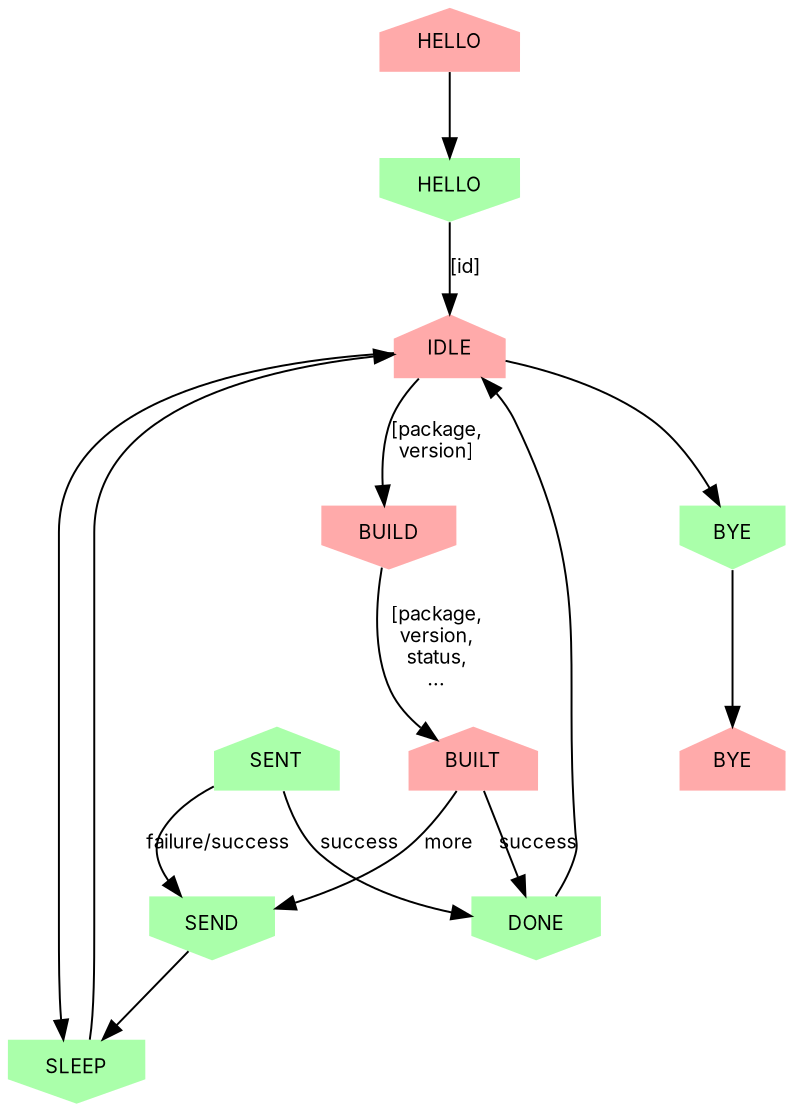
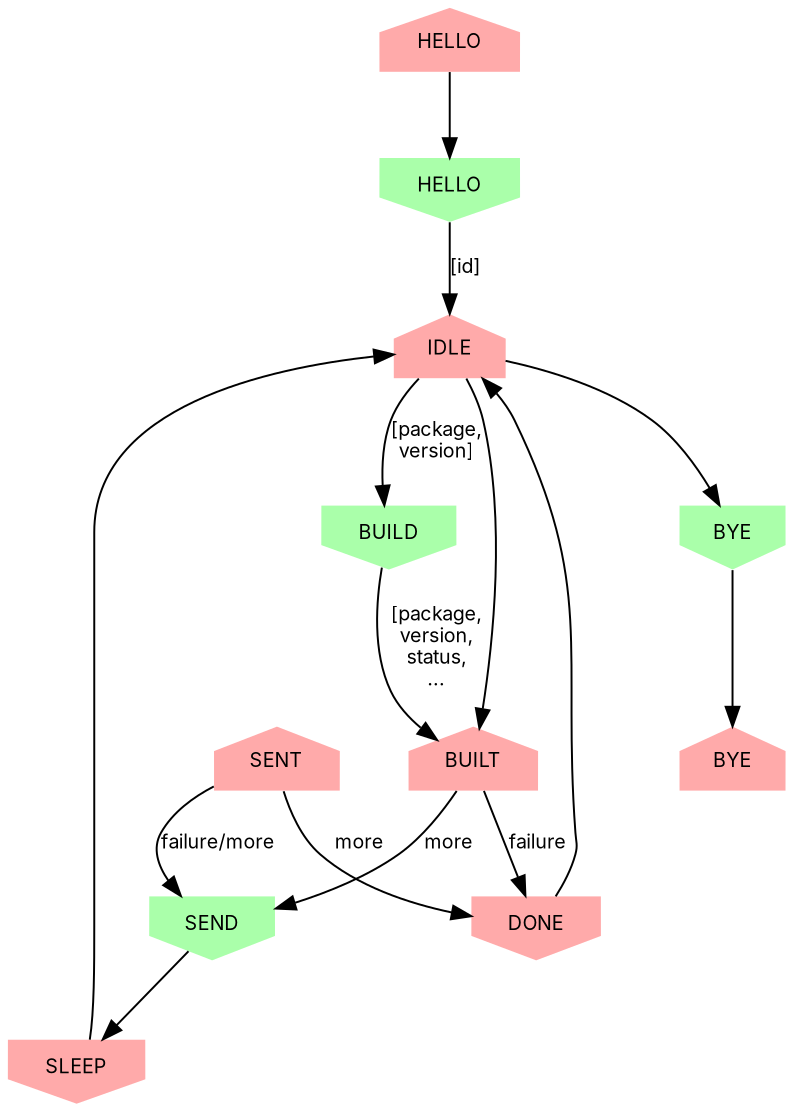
(389, 534) -> (389, 534)
(59, 569) -> (496, 542)
(277, 762) -> (277, 762)
(218, 843) -> (218, 843)
(359, 843) -> (359, 843)
(538, 843) -> (538, 843)
(536, 925) -> (536, 925)
(77, 1068) -> (77, 1068)
